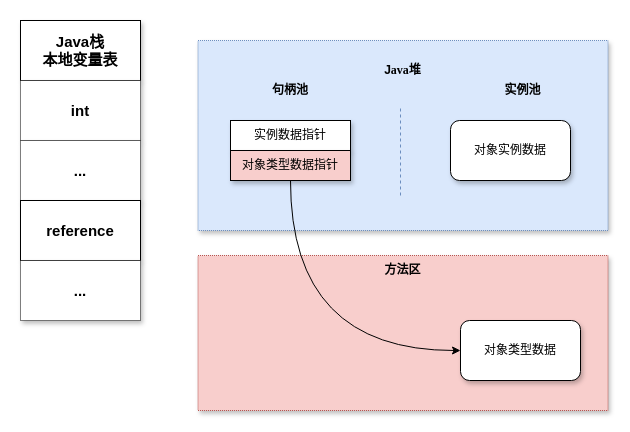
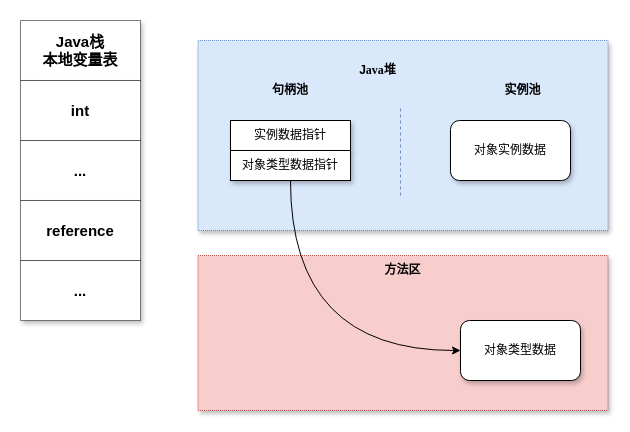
(81, 51) -> (81, 51)
(403, 71) -> (378, 71)
(291, 166) -> (291, 166)
(81, 231) -> (81, 231)
